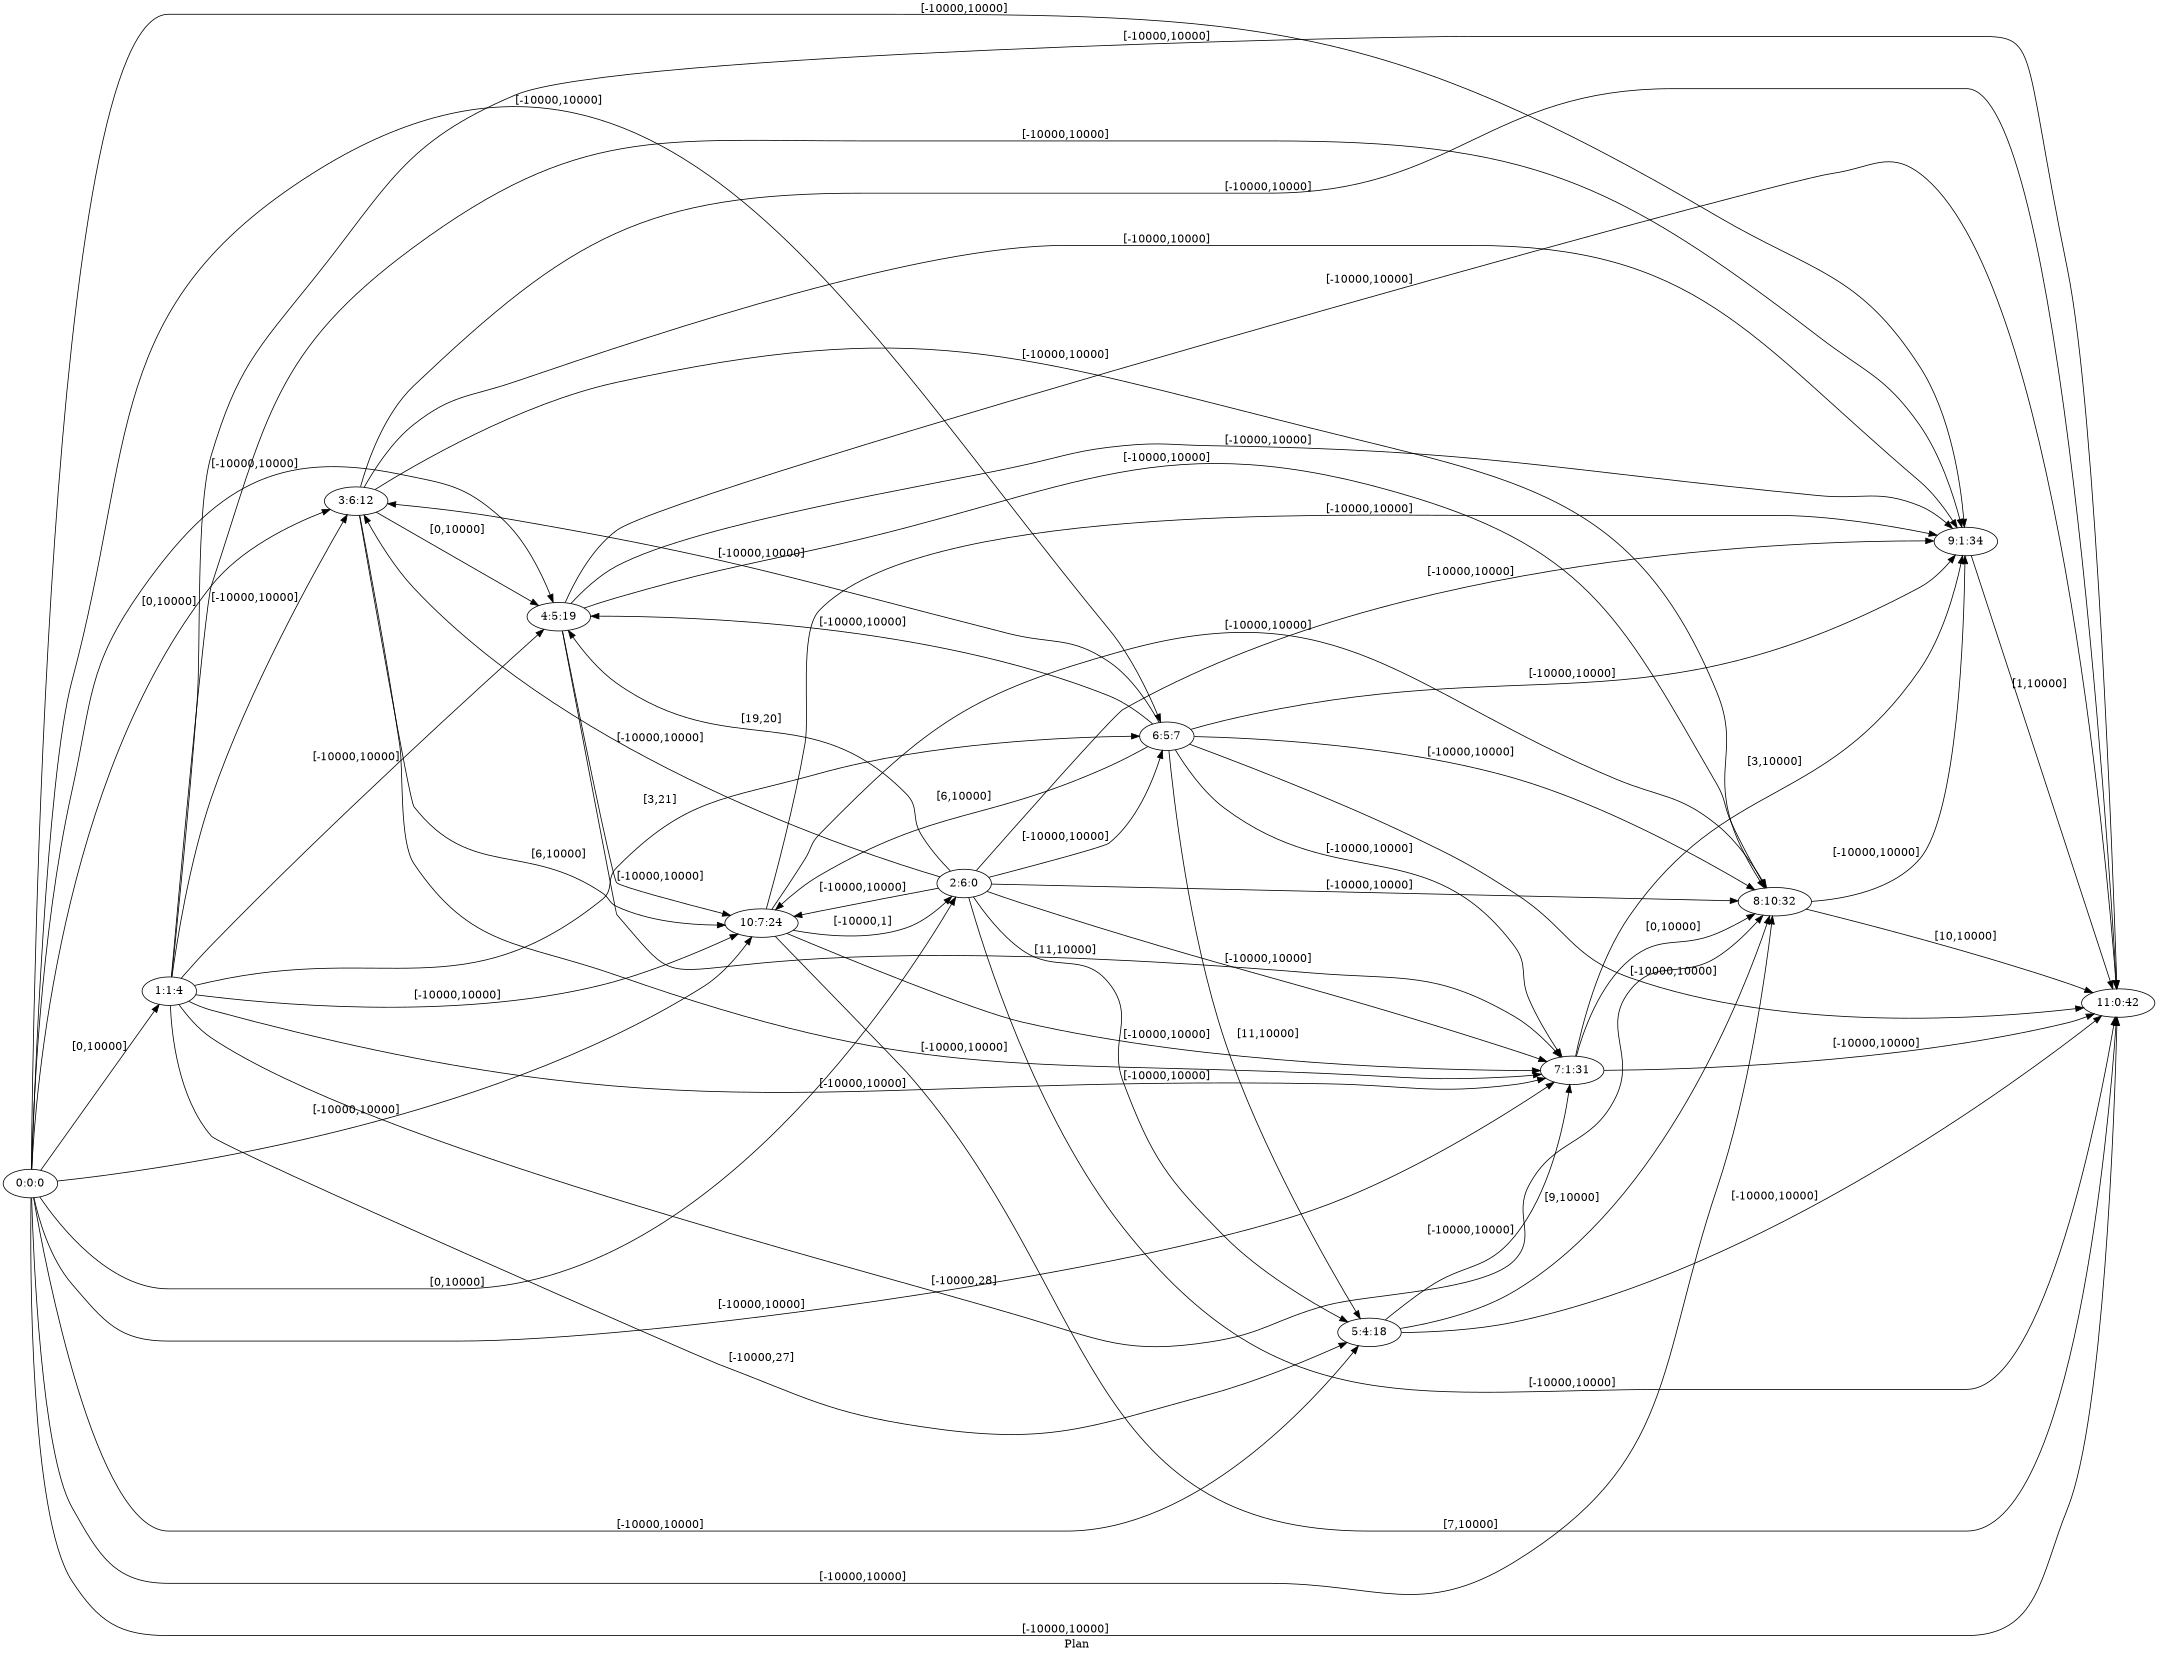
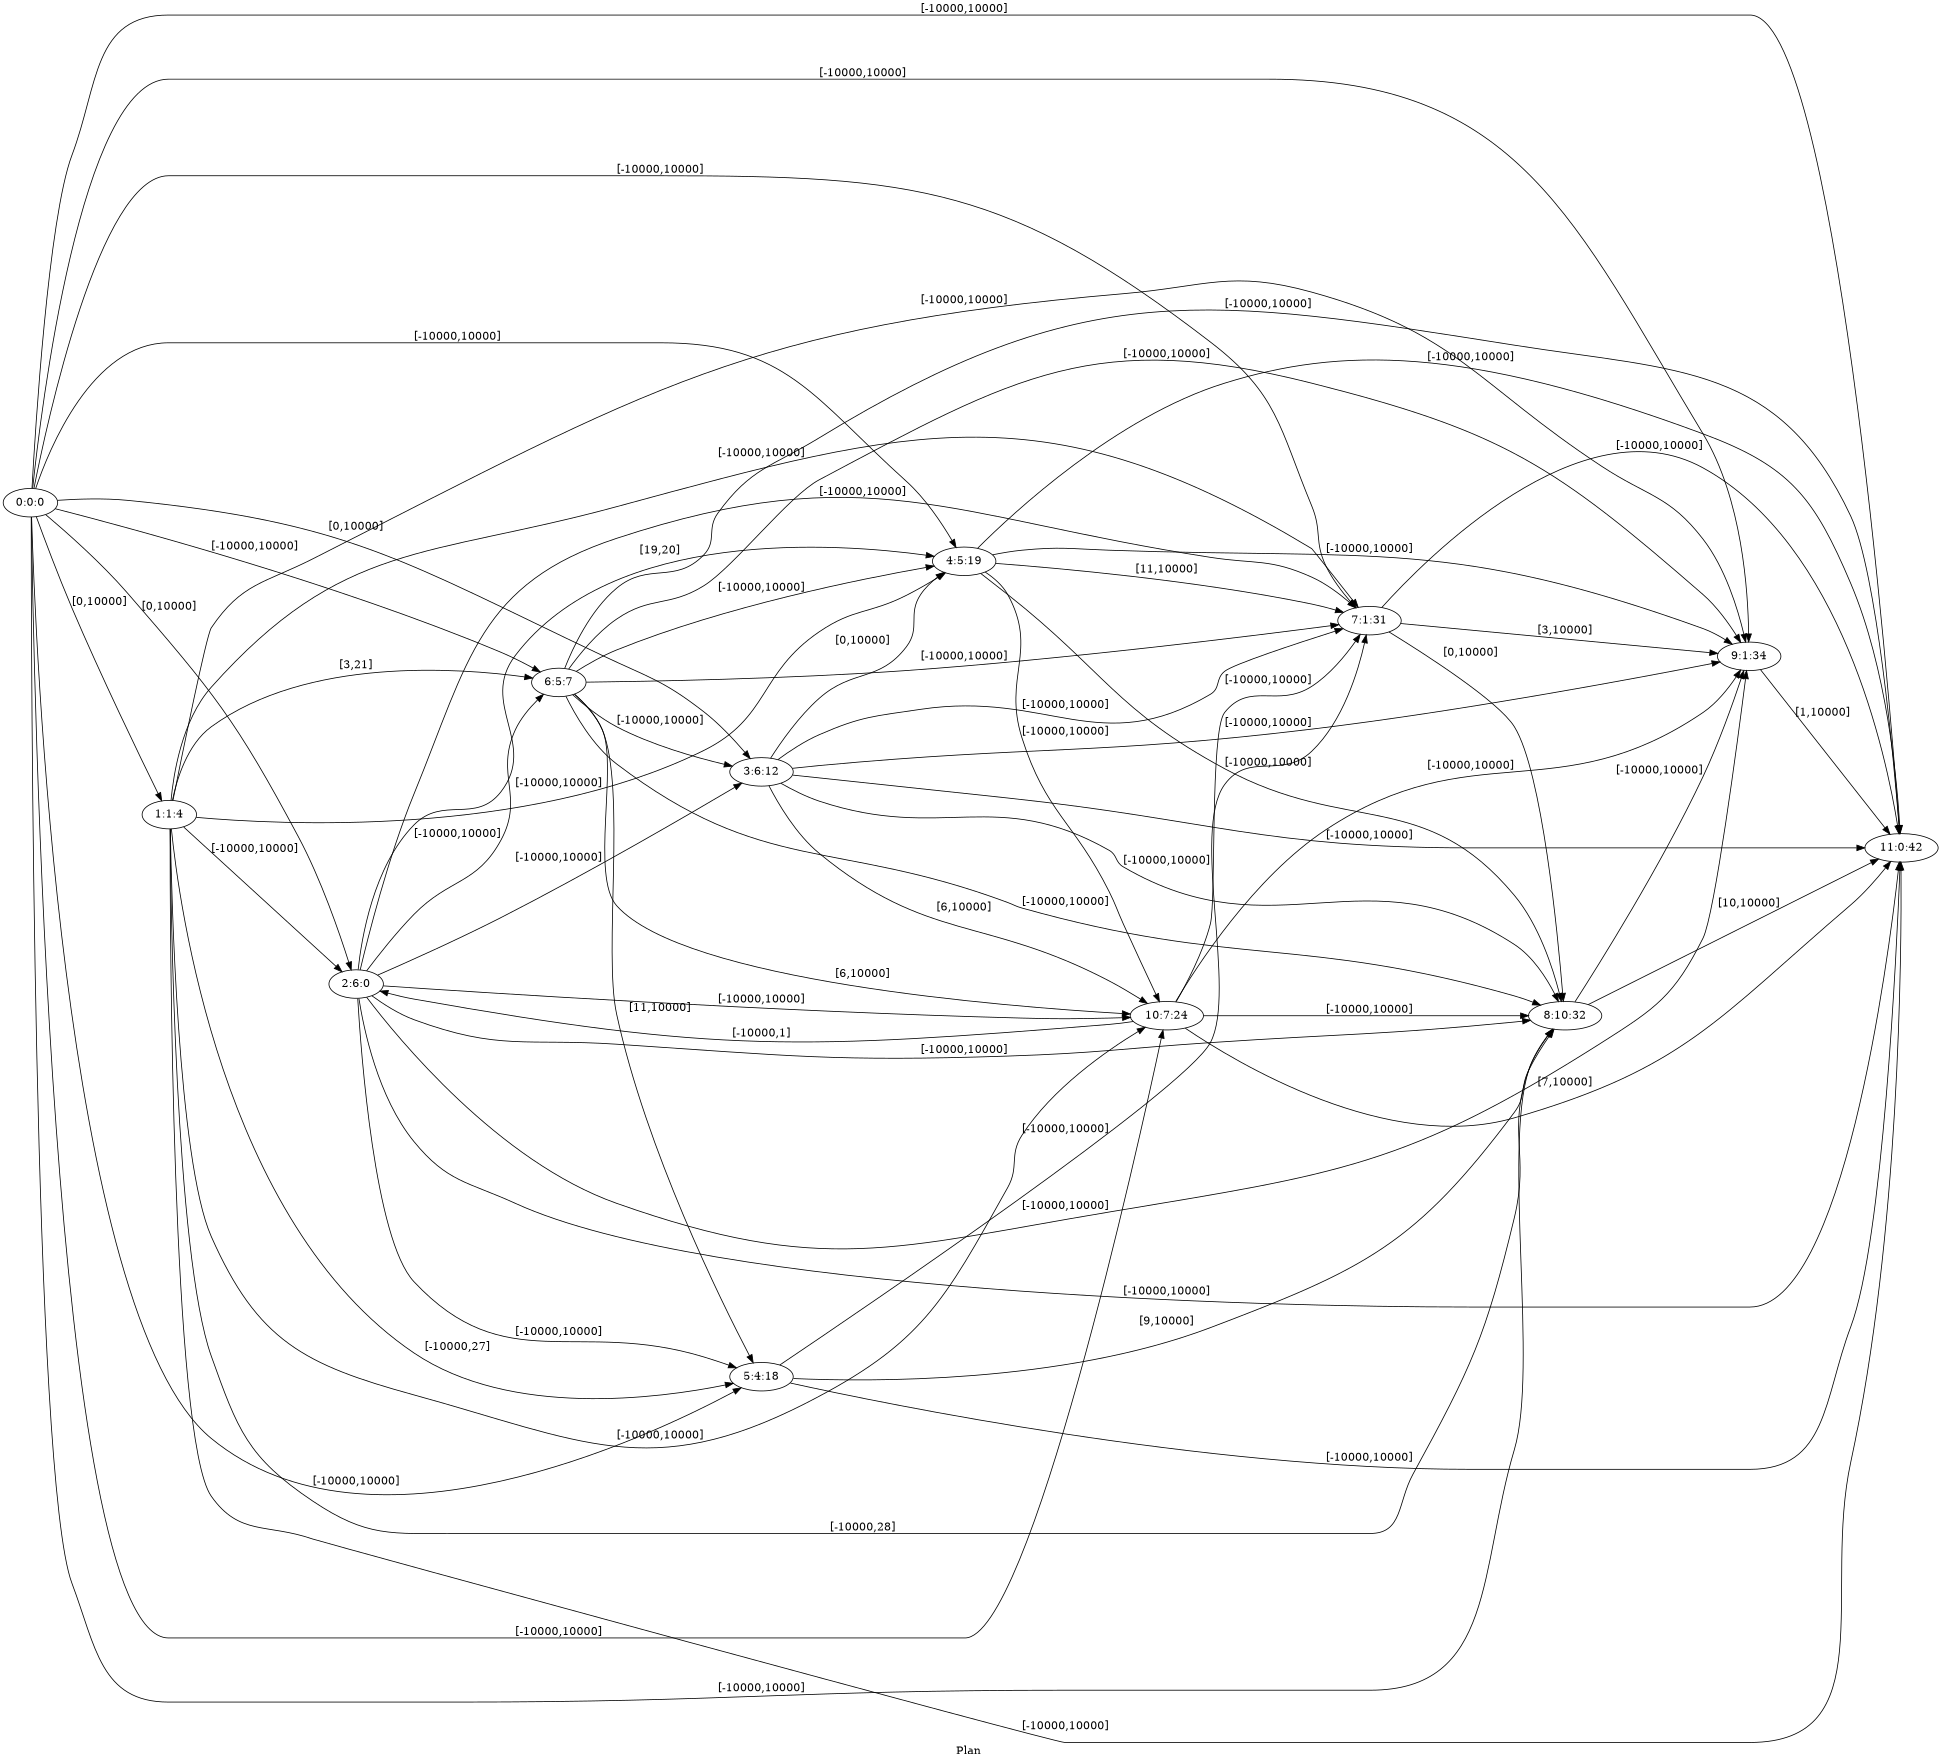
(233, 741) -> (260, 897)
